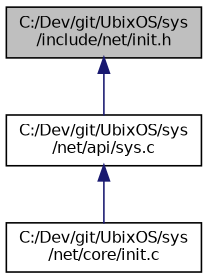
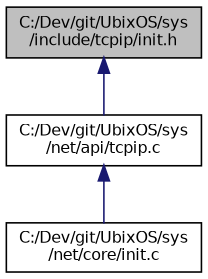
(104, 33) -> (104, 33)
(104, 140) -> (104, 140)
